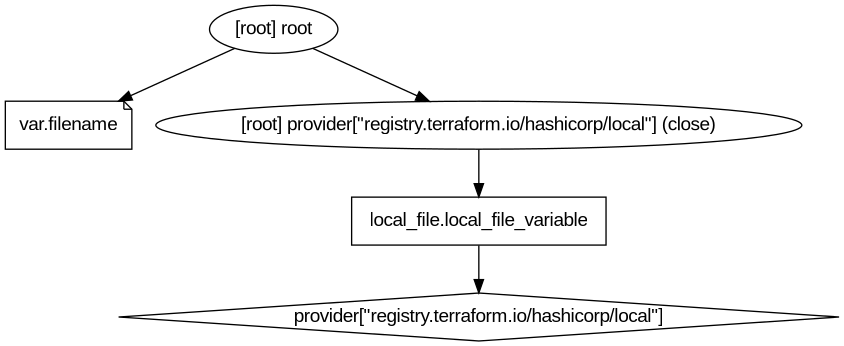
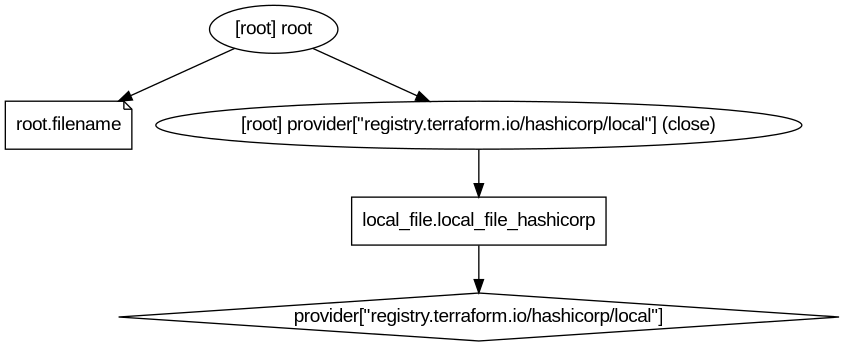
(69, 125) -> (69, 125)
(479, 221) -> (479, 221)
